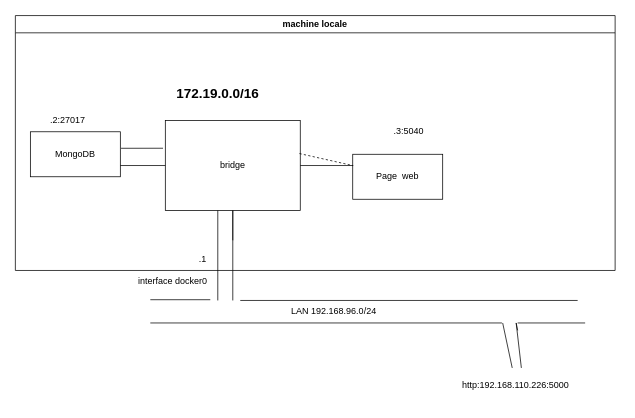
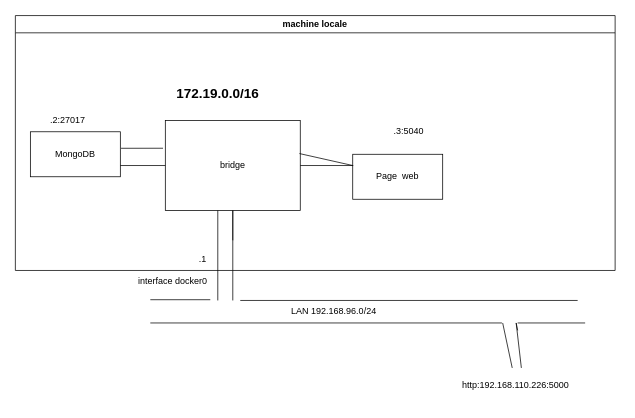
(321, 158) -> (321, 158)
